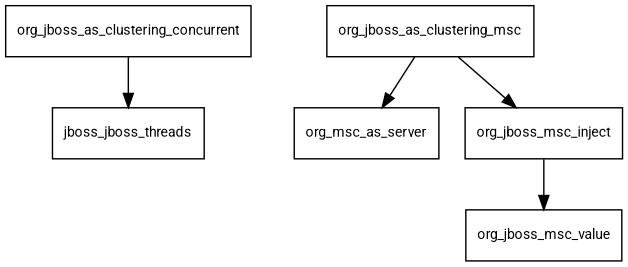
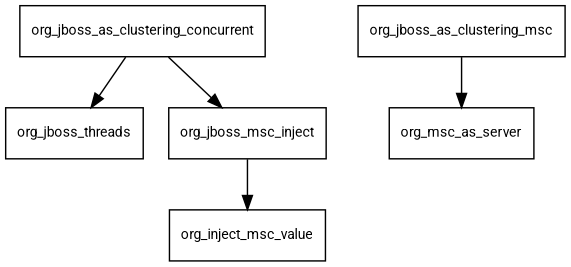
(482, 78) -> (190, 77)
(128, 133) -> (74, 133)
(544, 235) -> (247, 235)
